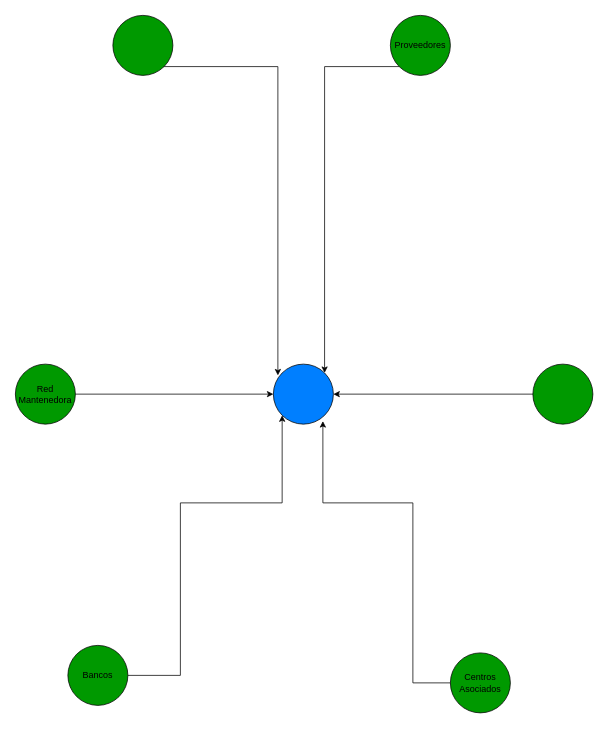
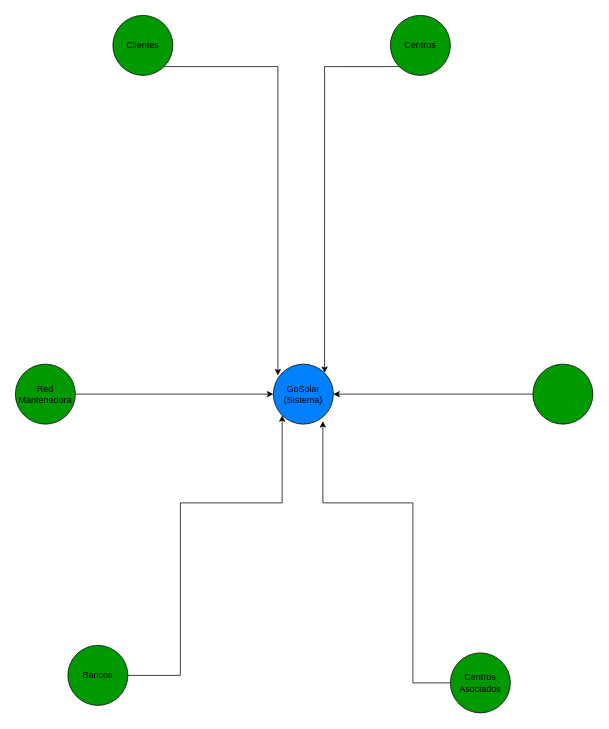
none -> (143, 45)
(420, 45) -> (420, 45)
none -> (303, 394)
